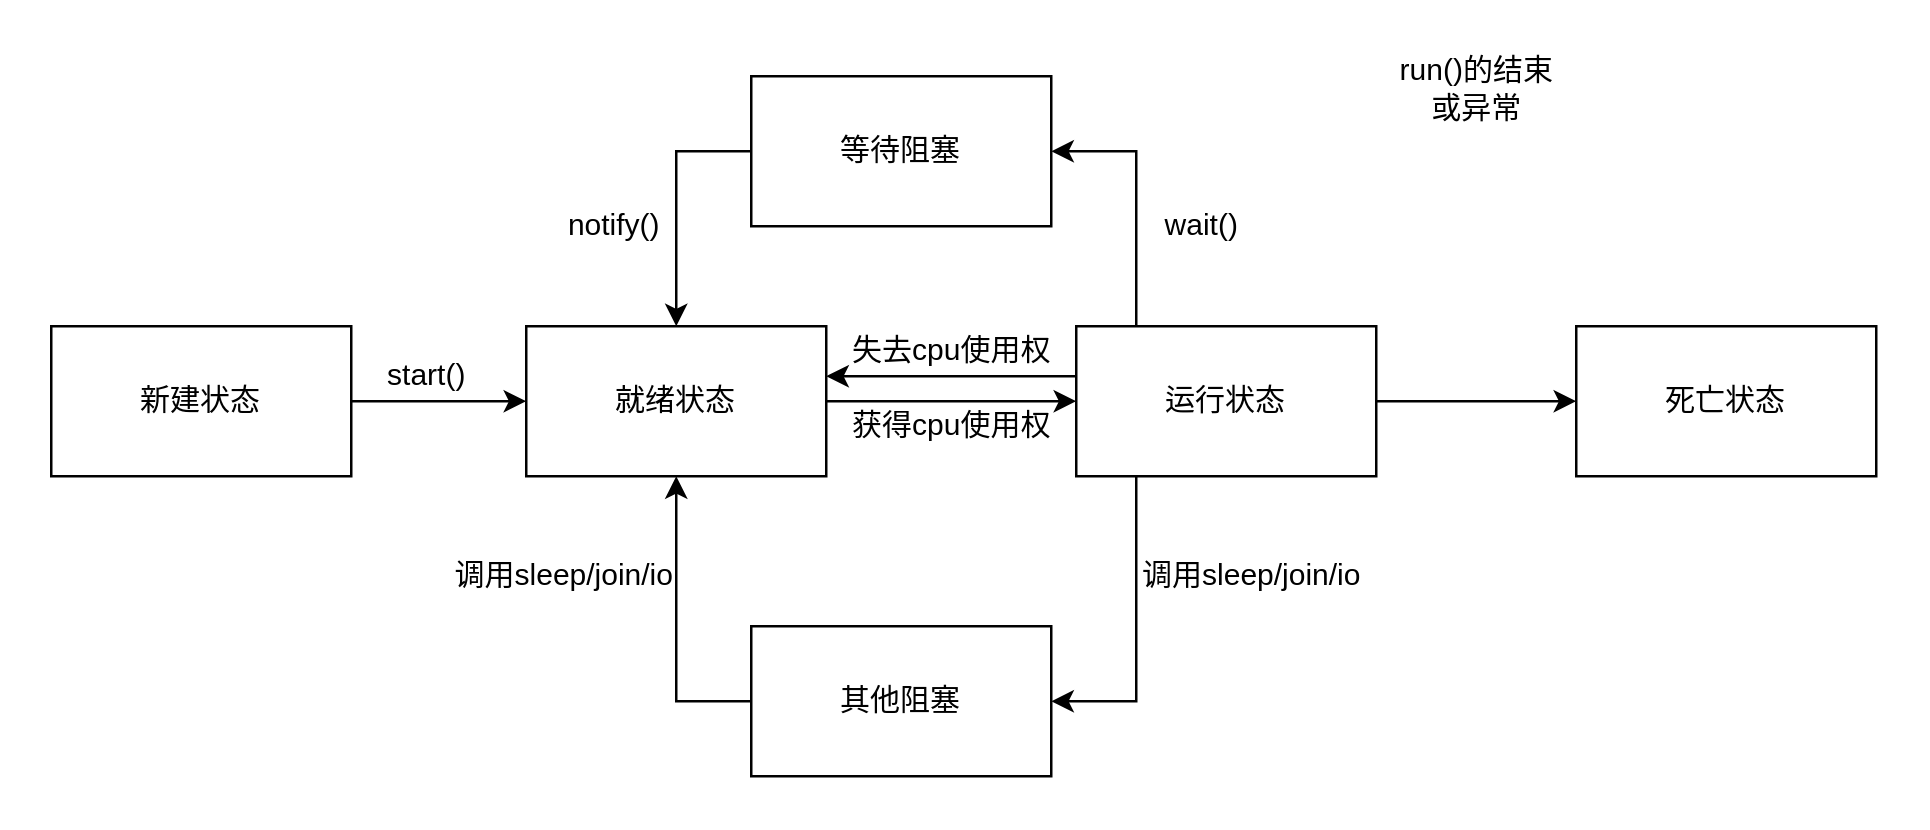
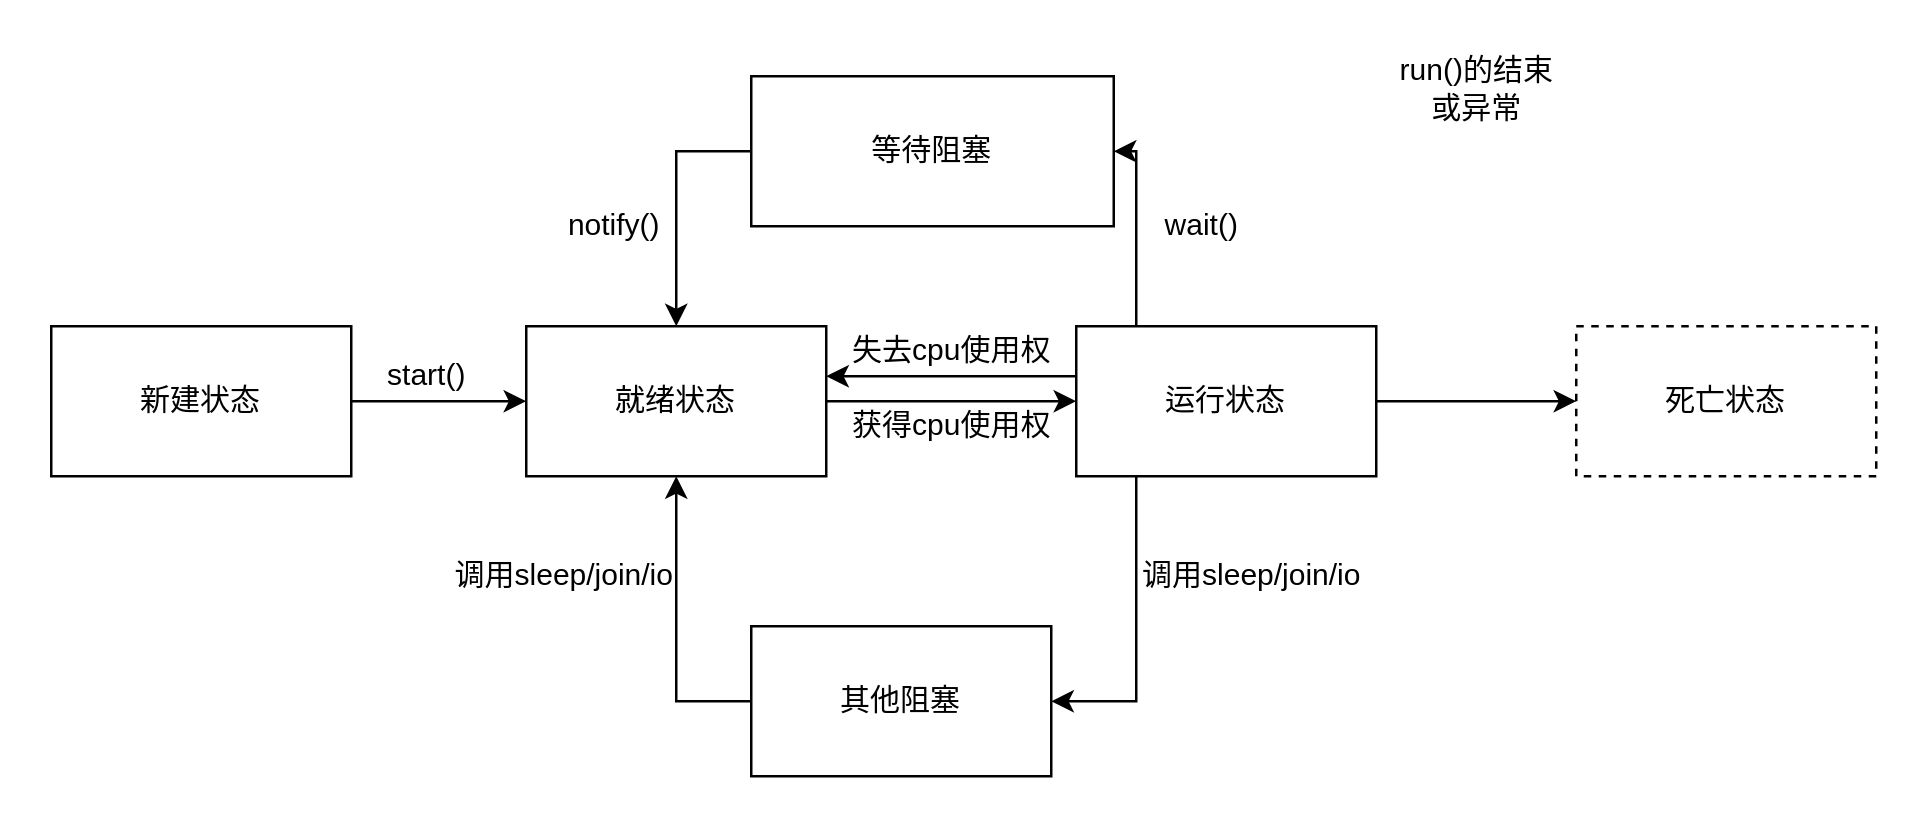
(901, 151) -> (933, 151)
(1726, 401) -> (1726, 401)
